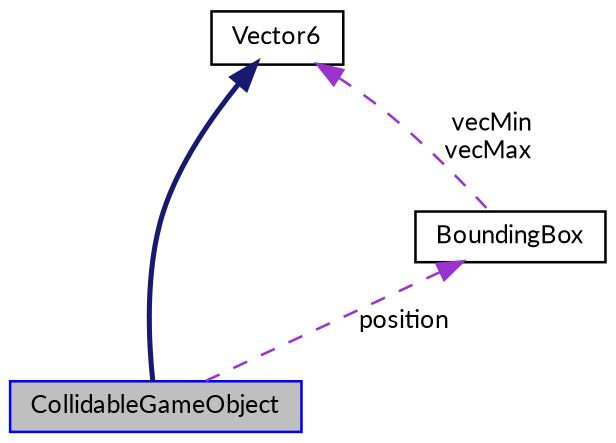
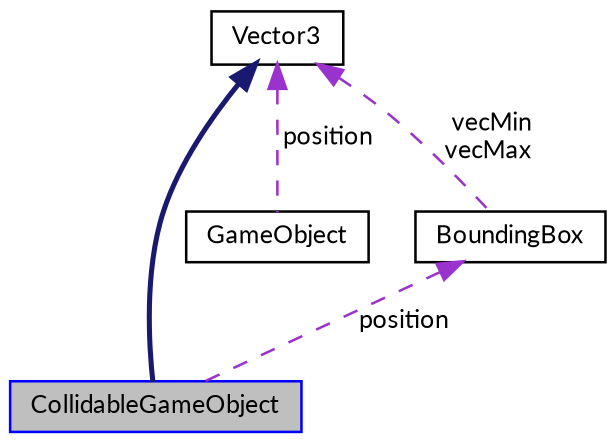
(277, 38) -> (277, 38)
none -> (277, 237)
